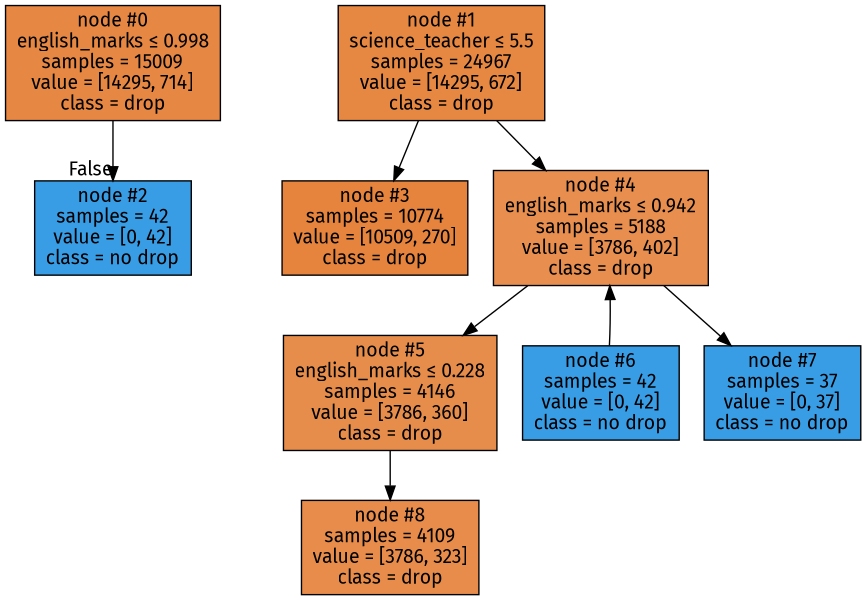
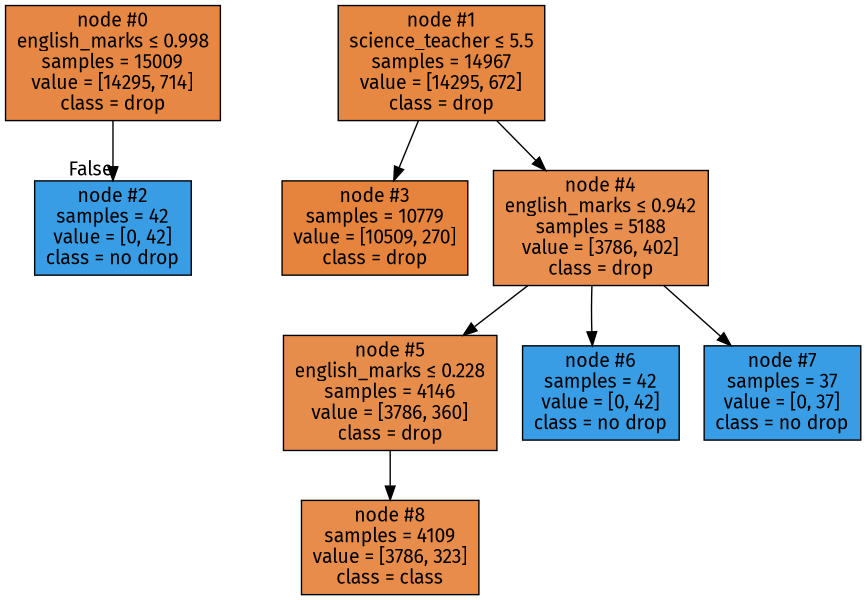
(441, 62) -> (441, 62)
(375, 217) -> (375, 217)
(610, 323) -> (592, 309)
(390, 578) -> (390, 578)
